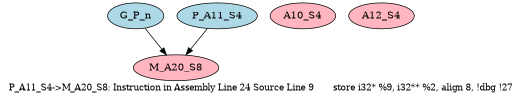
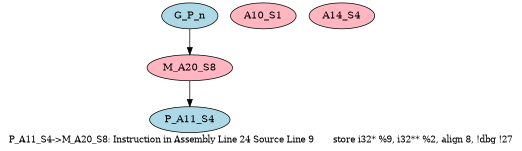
(303, 16) -> (263, 16)
(382, 16) -> (342, 16)
(199, 39) -> (190, 90)
